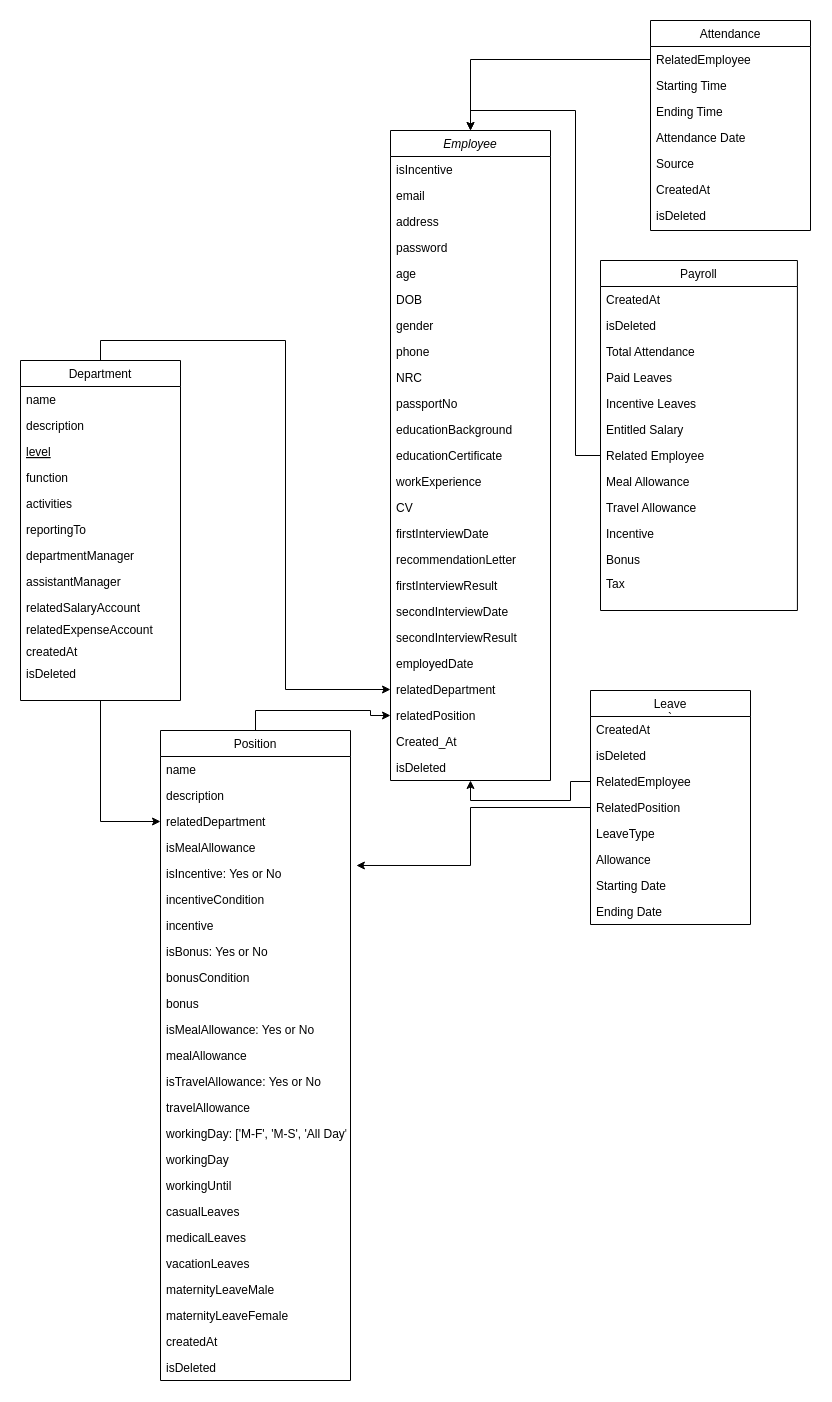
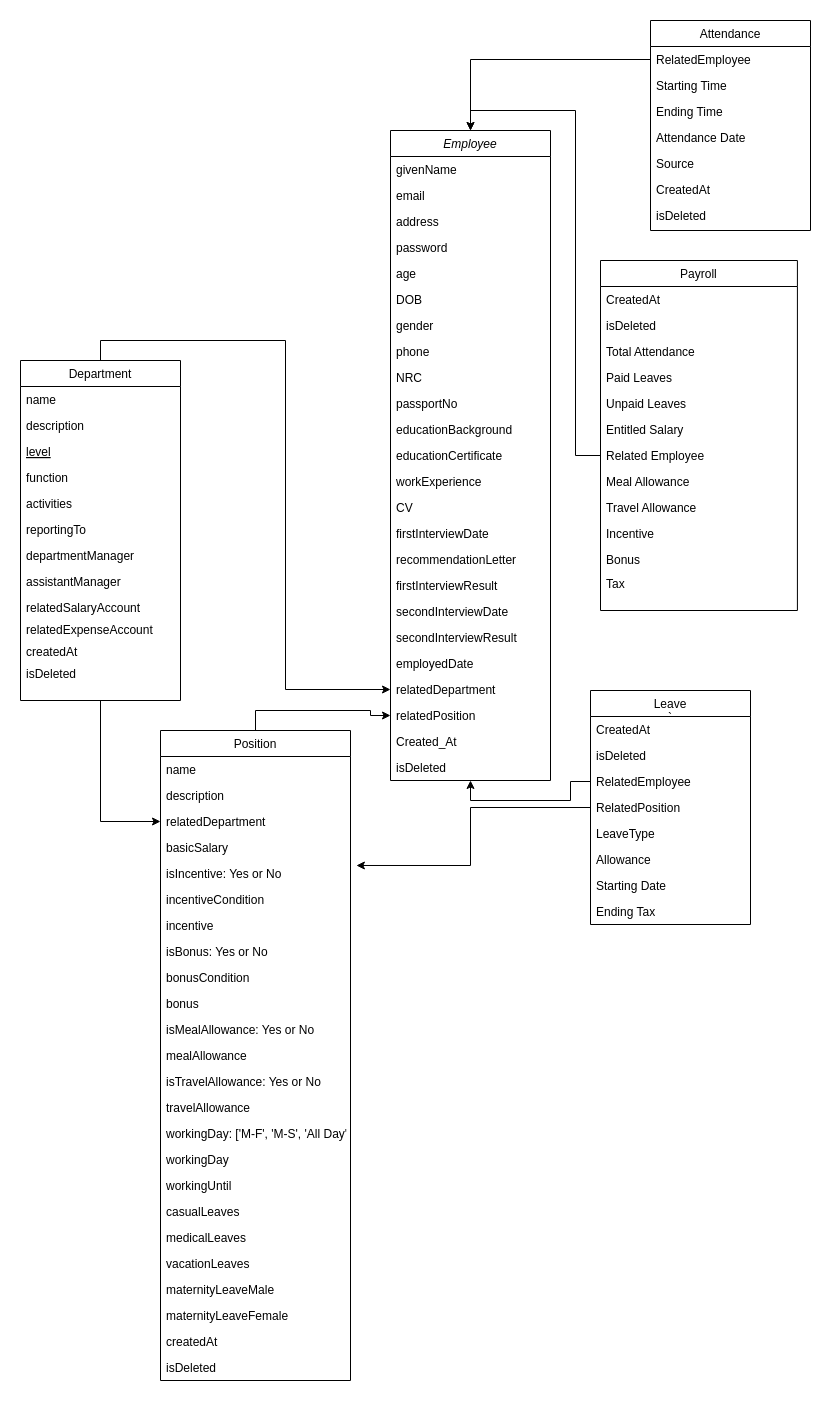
(430, 170) -> (425, 170)
(657, 404) -> (647, 404)
(210, 848) -> (200, 848)
(630, 912) -> (626, 912)
